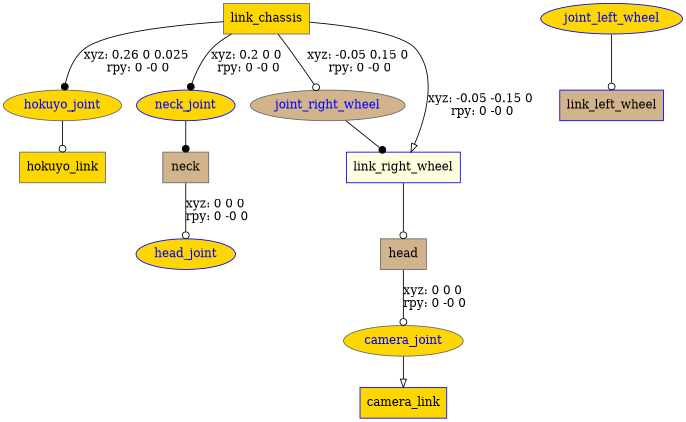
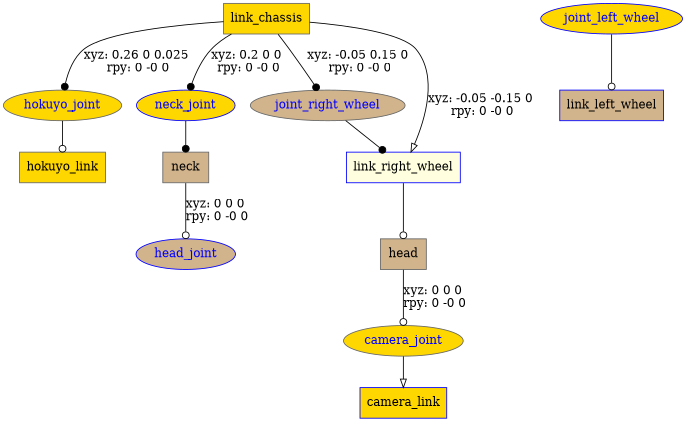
(296, 59) -> (296, 59)
(186, 254) -> (186, 254)
